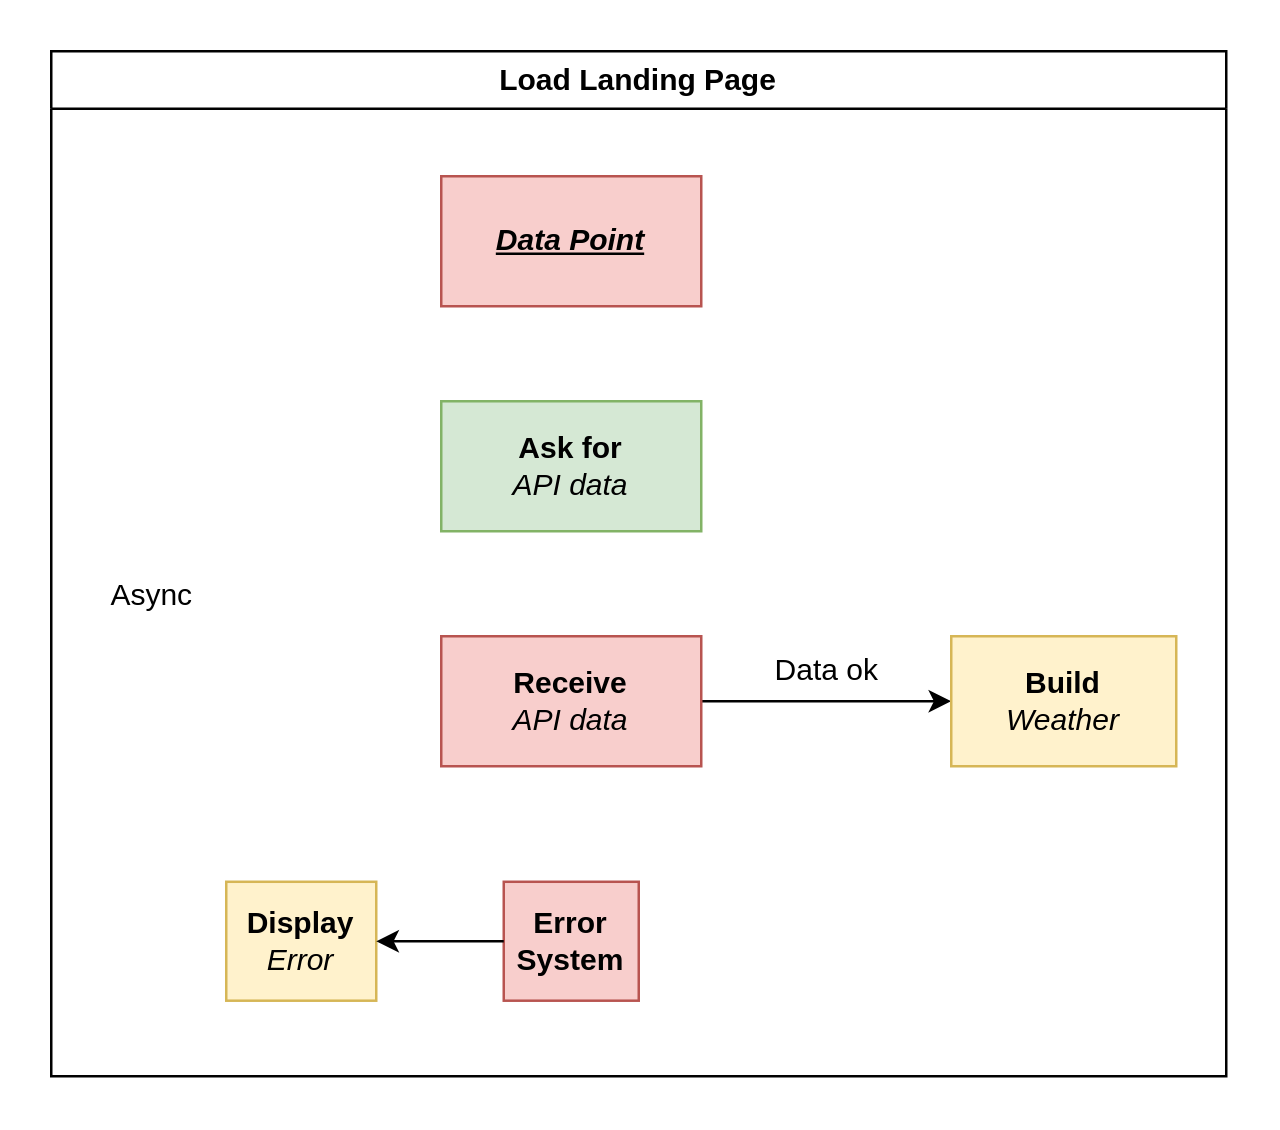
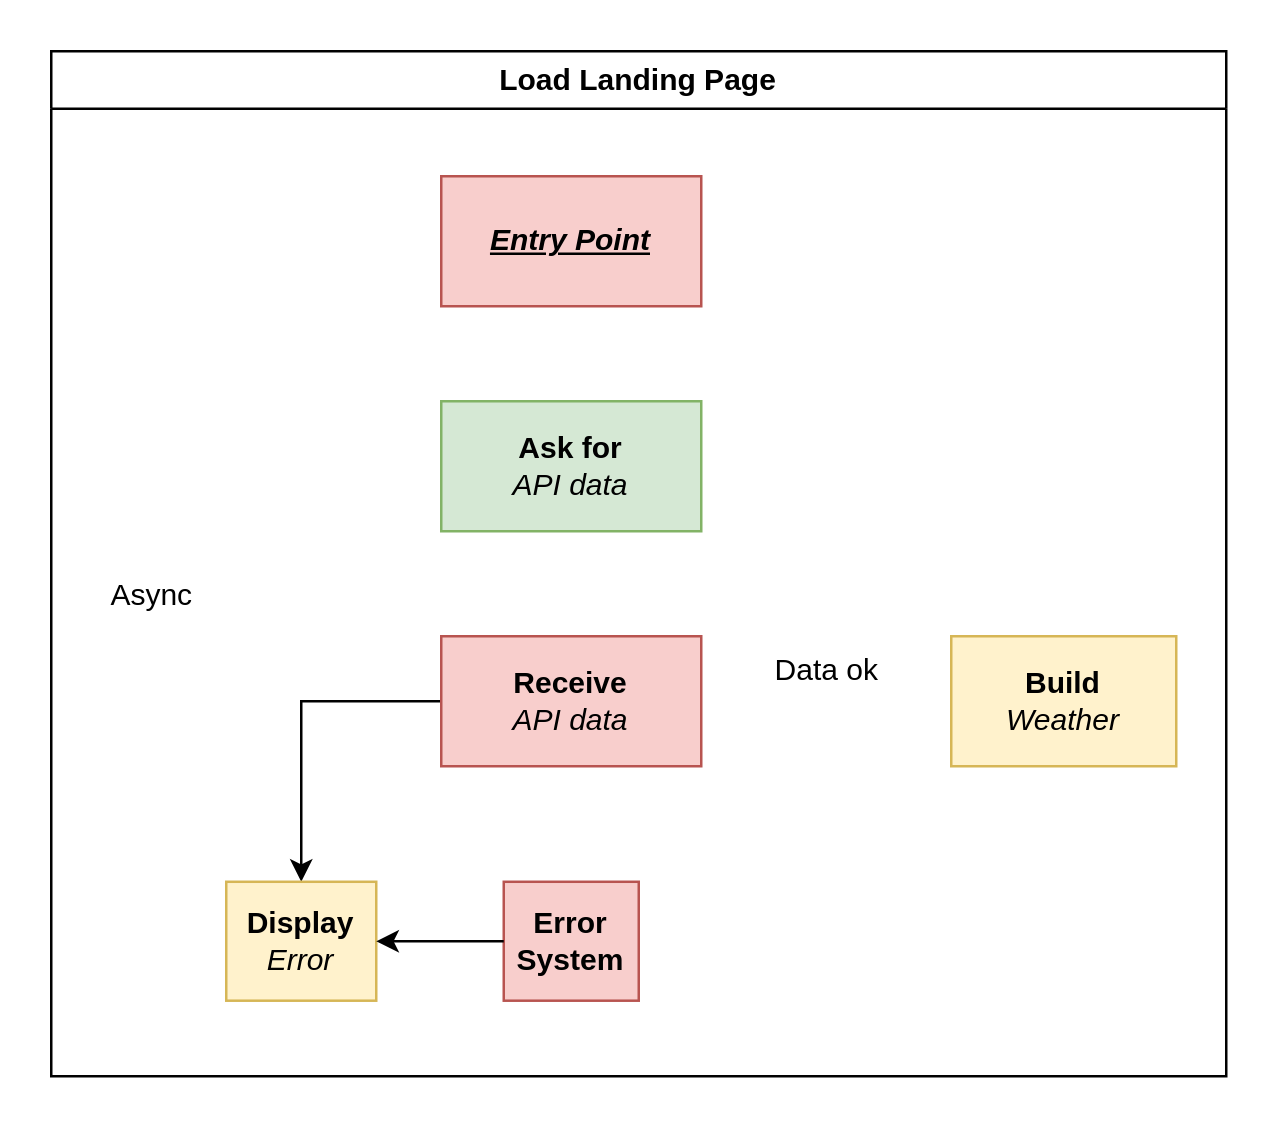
(571, 241) -> (571, 241)
(818, 701) -> (301, 713)
